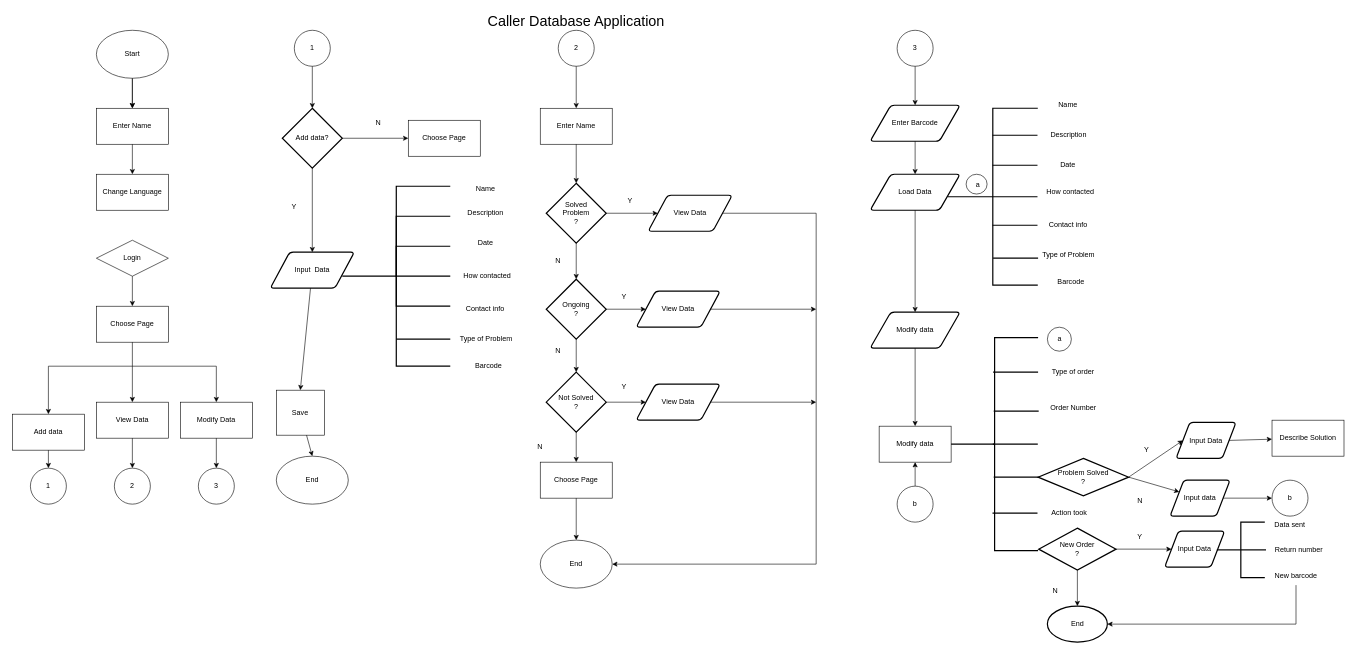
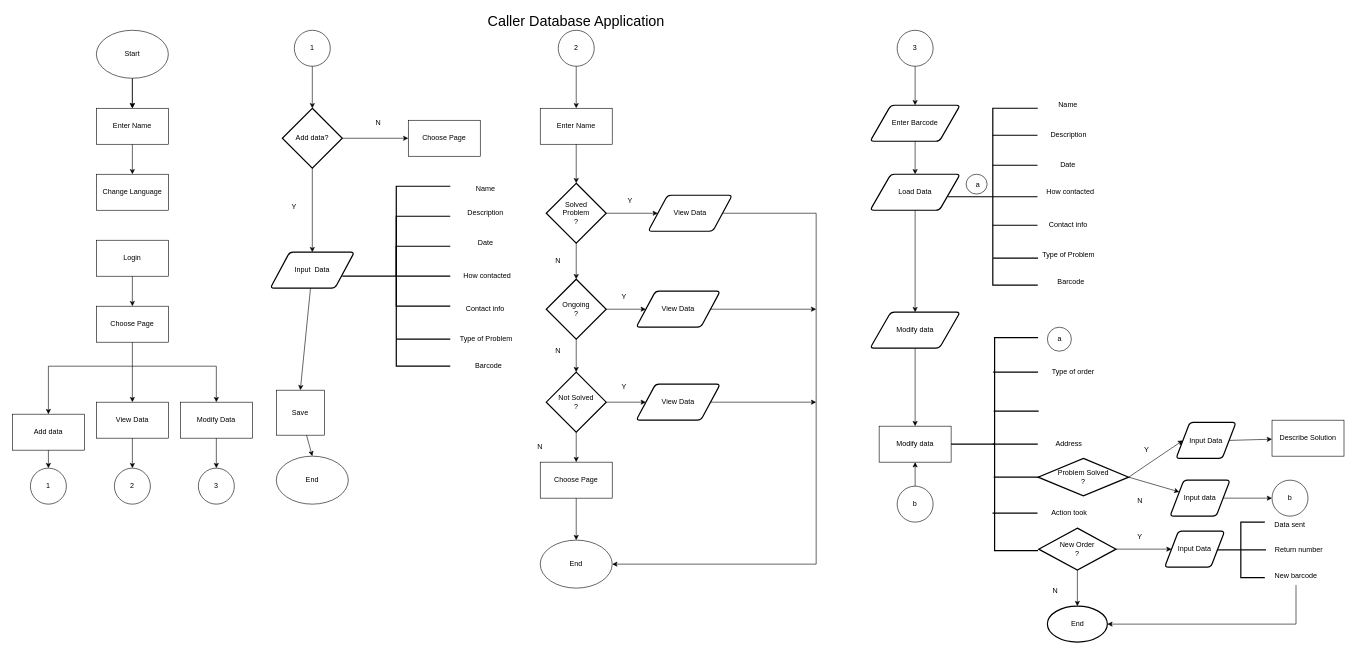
(132, 258) -> (132, 258)
(1073, 408) -> none
none -> (1069, 444)
